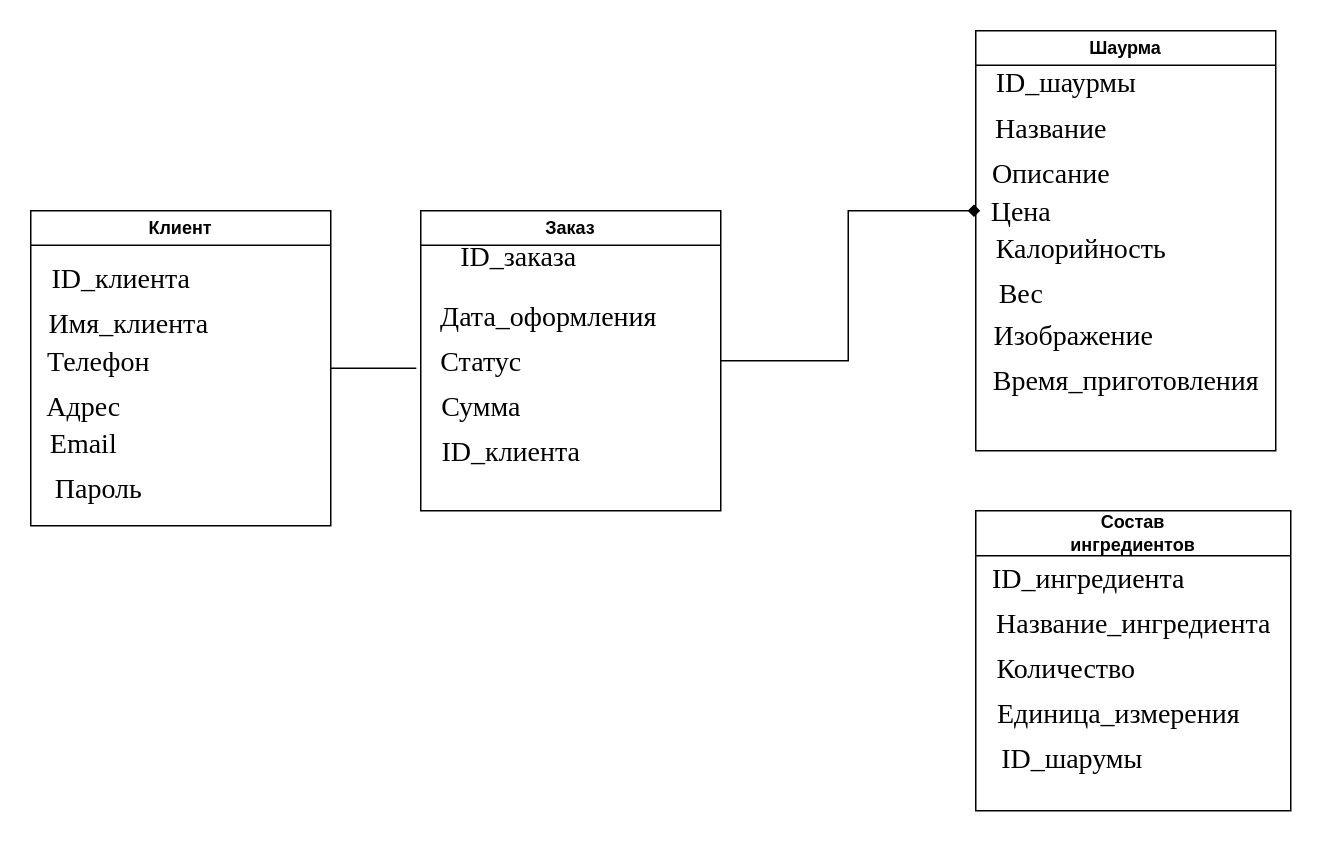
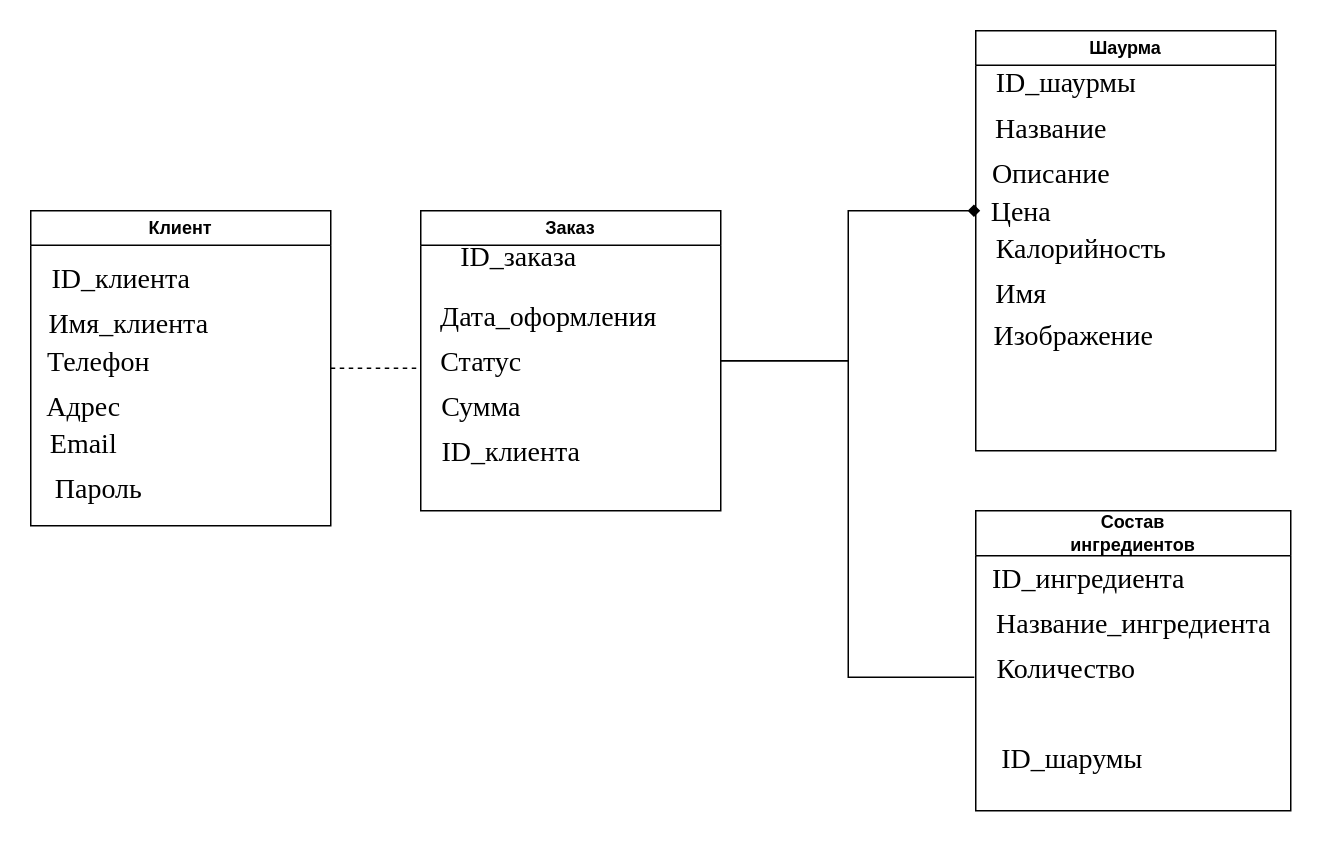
(1022, 293) -> (1022, 293)
(373, 368) -> (373, 368)
(1126, 380) -> none
none -> (848, 582)
(1118, 713) -> none
